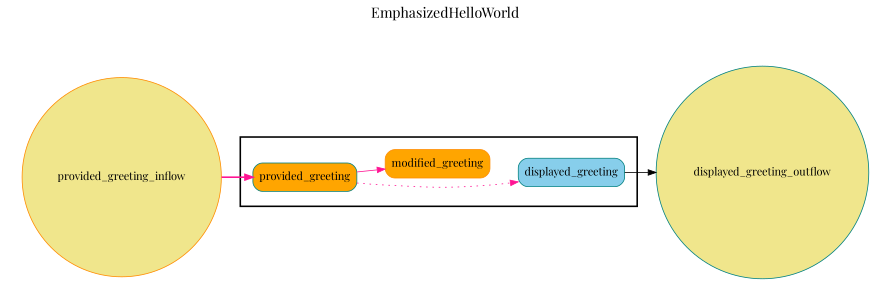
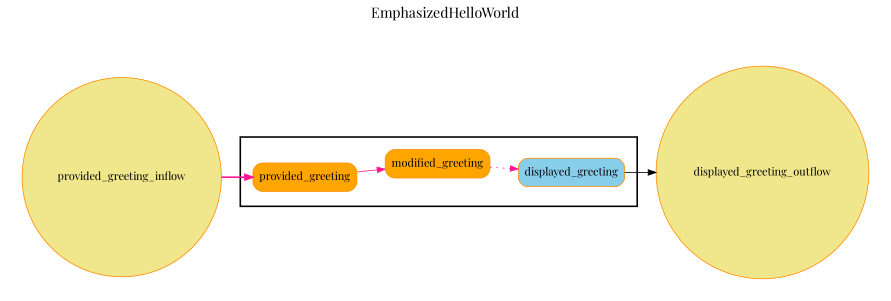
(571, 172) -> (571, 172)
(762, 172) -> (762, 172)
(305, 177) -> (305, 177)
(434, 187) -> (500, 168)
